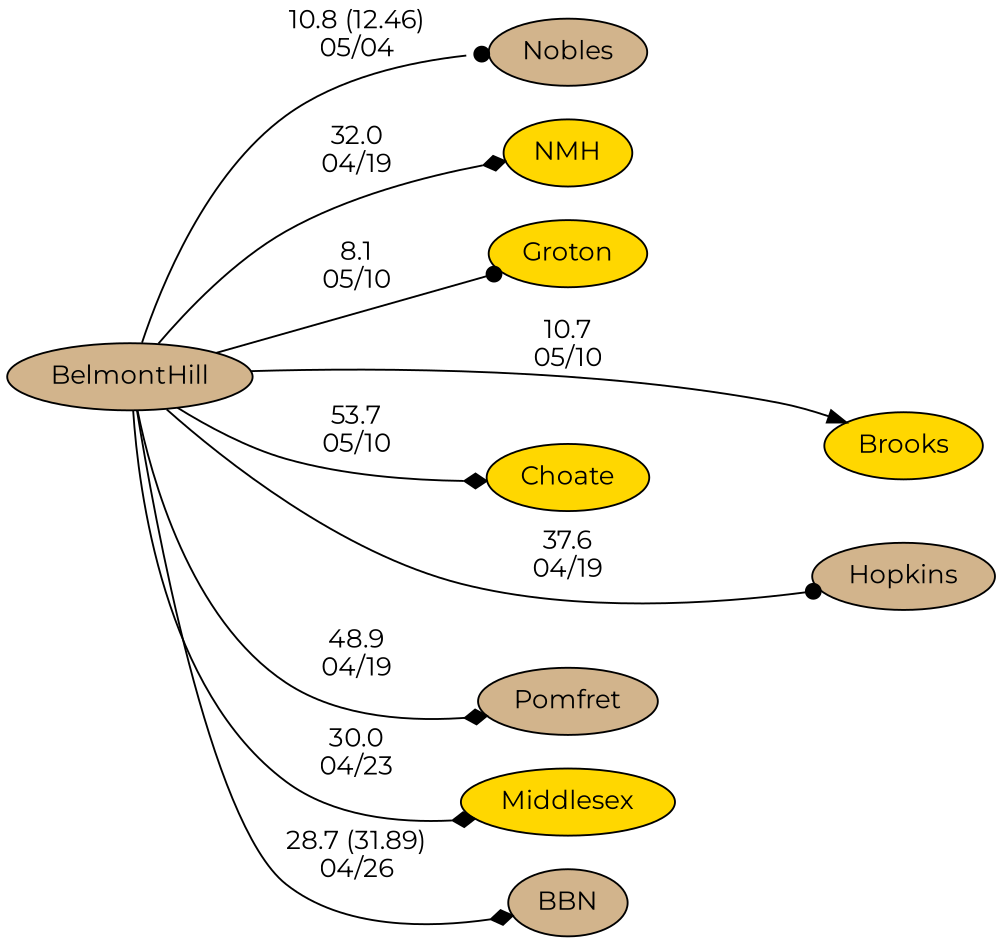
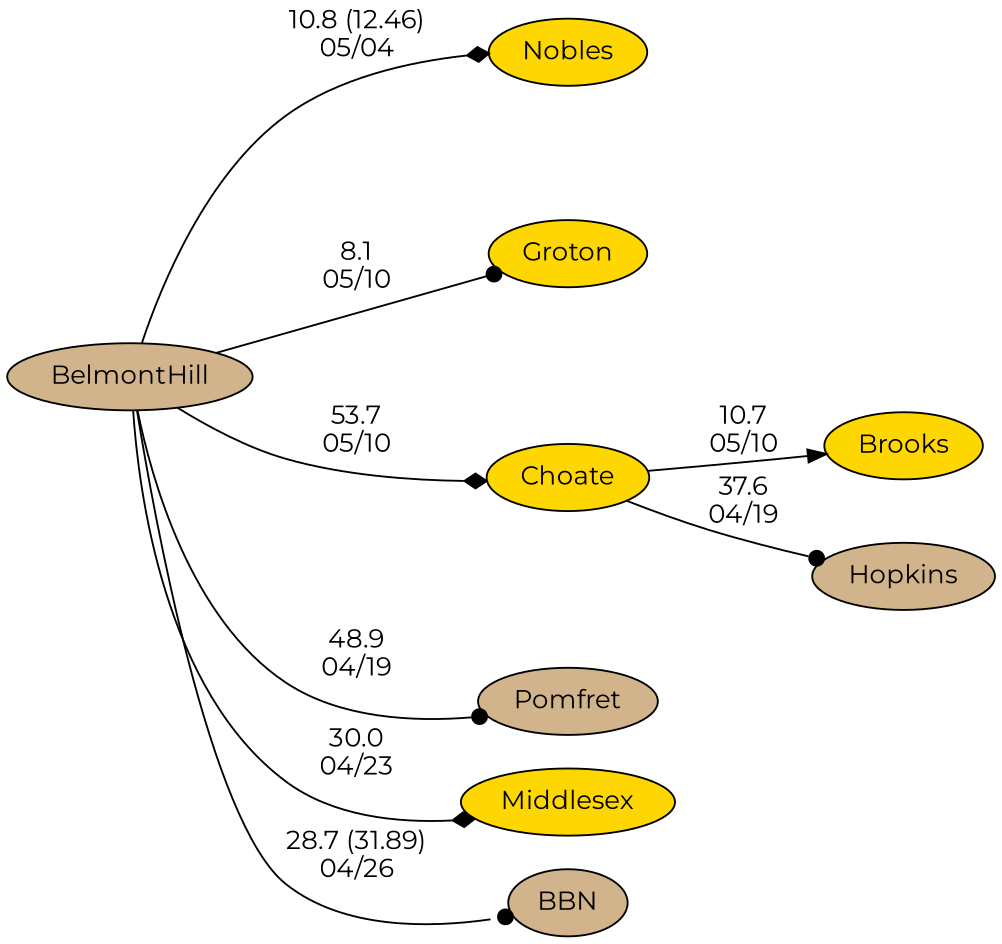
(568, 52) -> (568, 52)
(256, 142) -> (256, 142)
(568, 153) -> none
(542, 375) -> (728, 464)
(462, 584) -> (717, 532)
(240, 641) -> (240, 641)
(218, 758) -> (218, 758)
